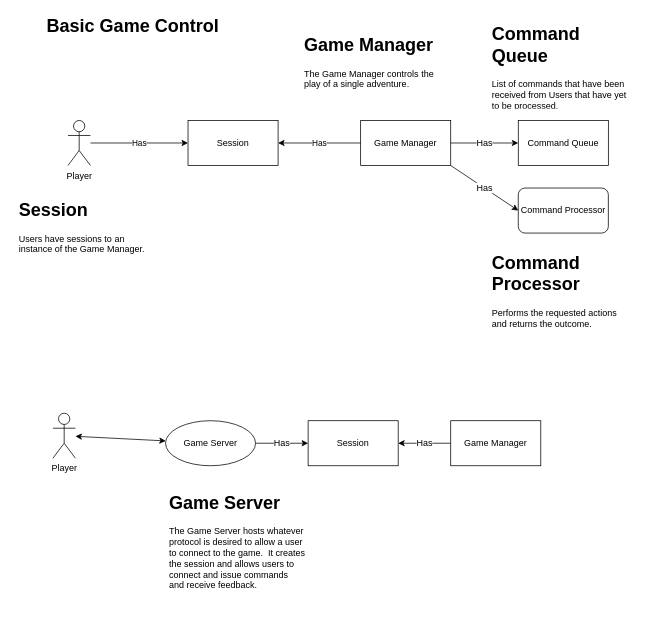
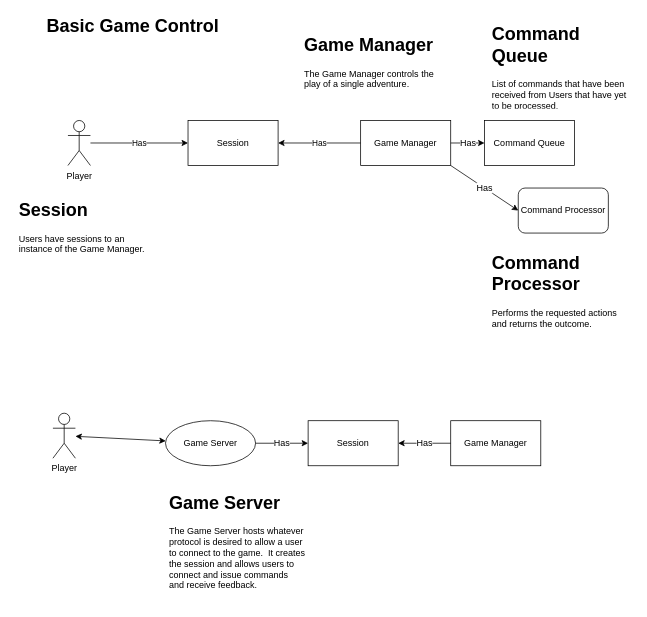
(563, 143) -> (529, 143)
